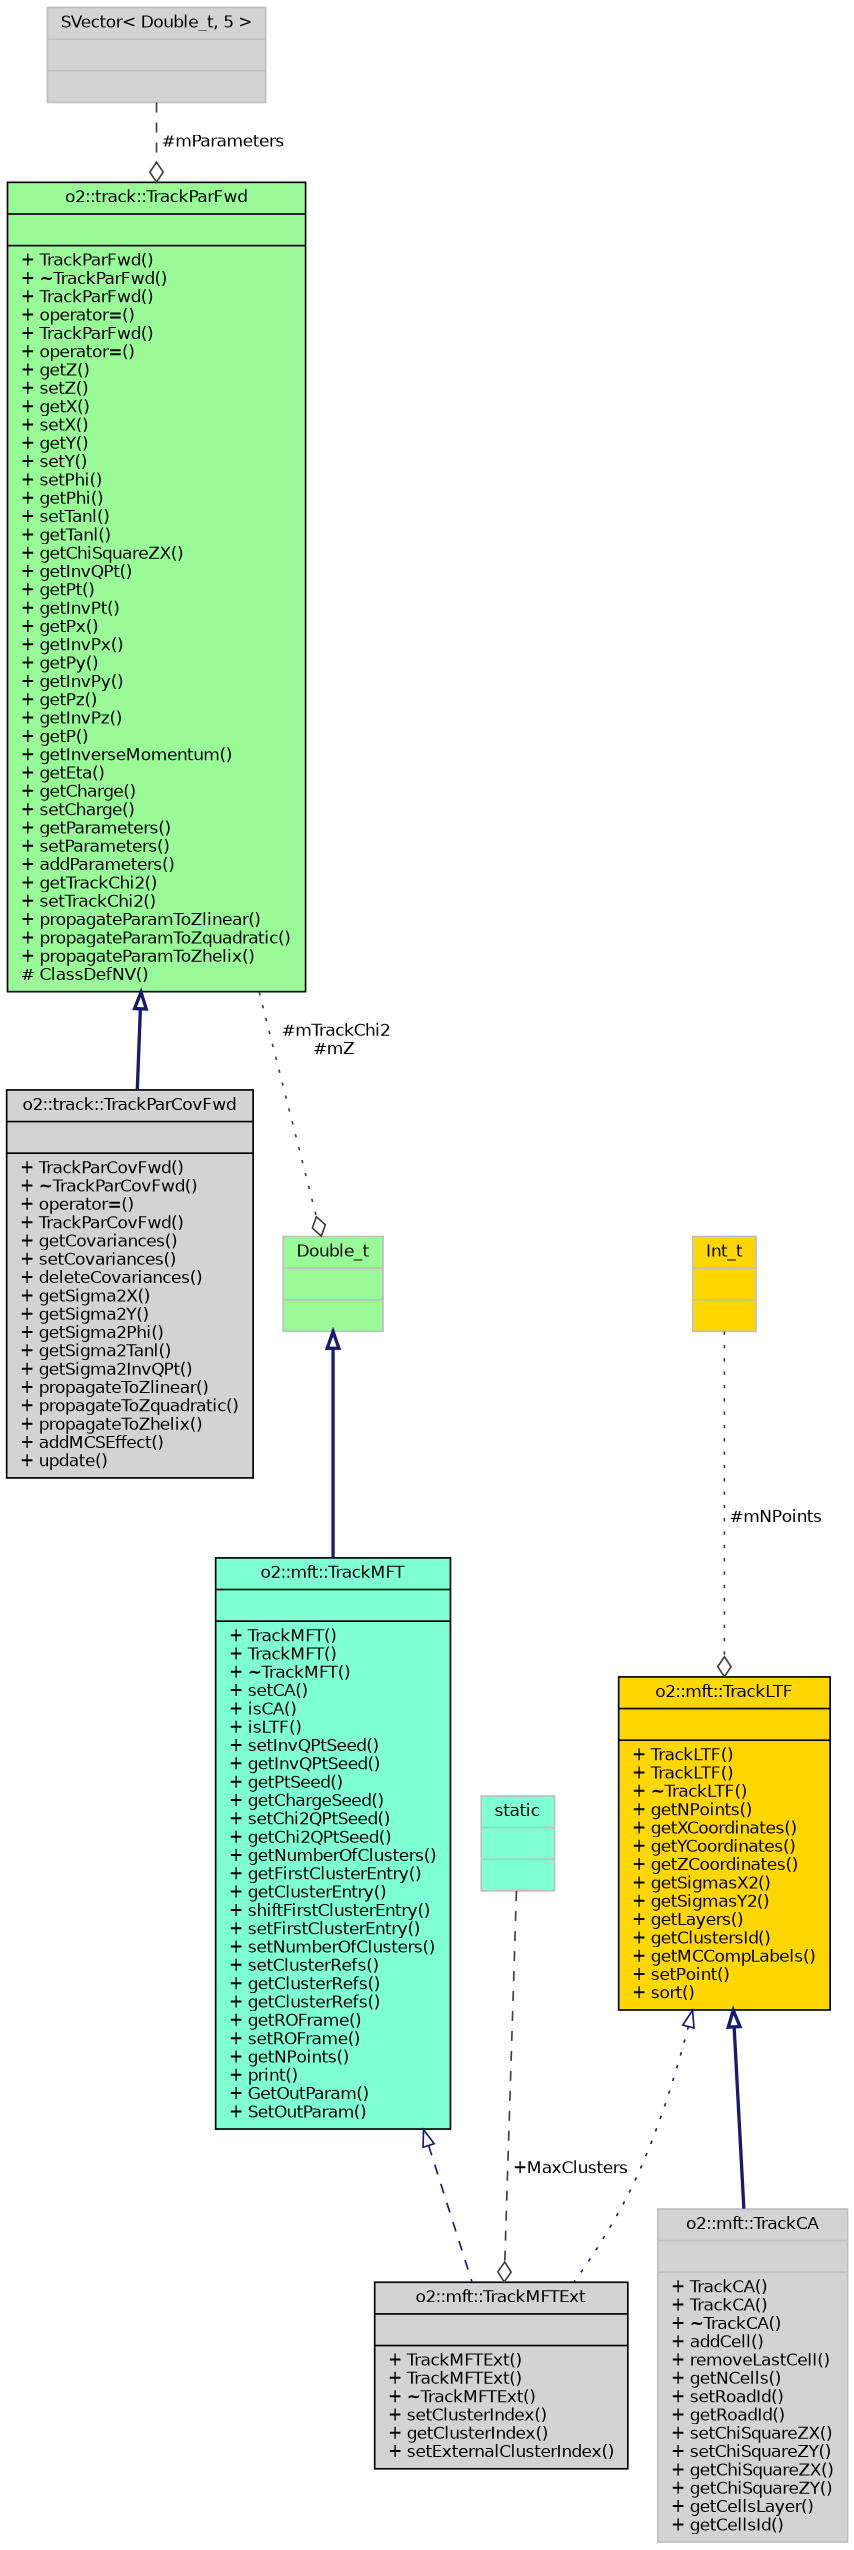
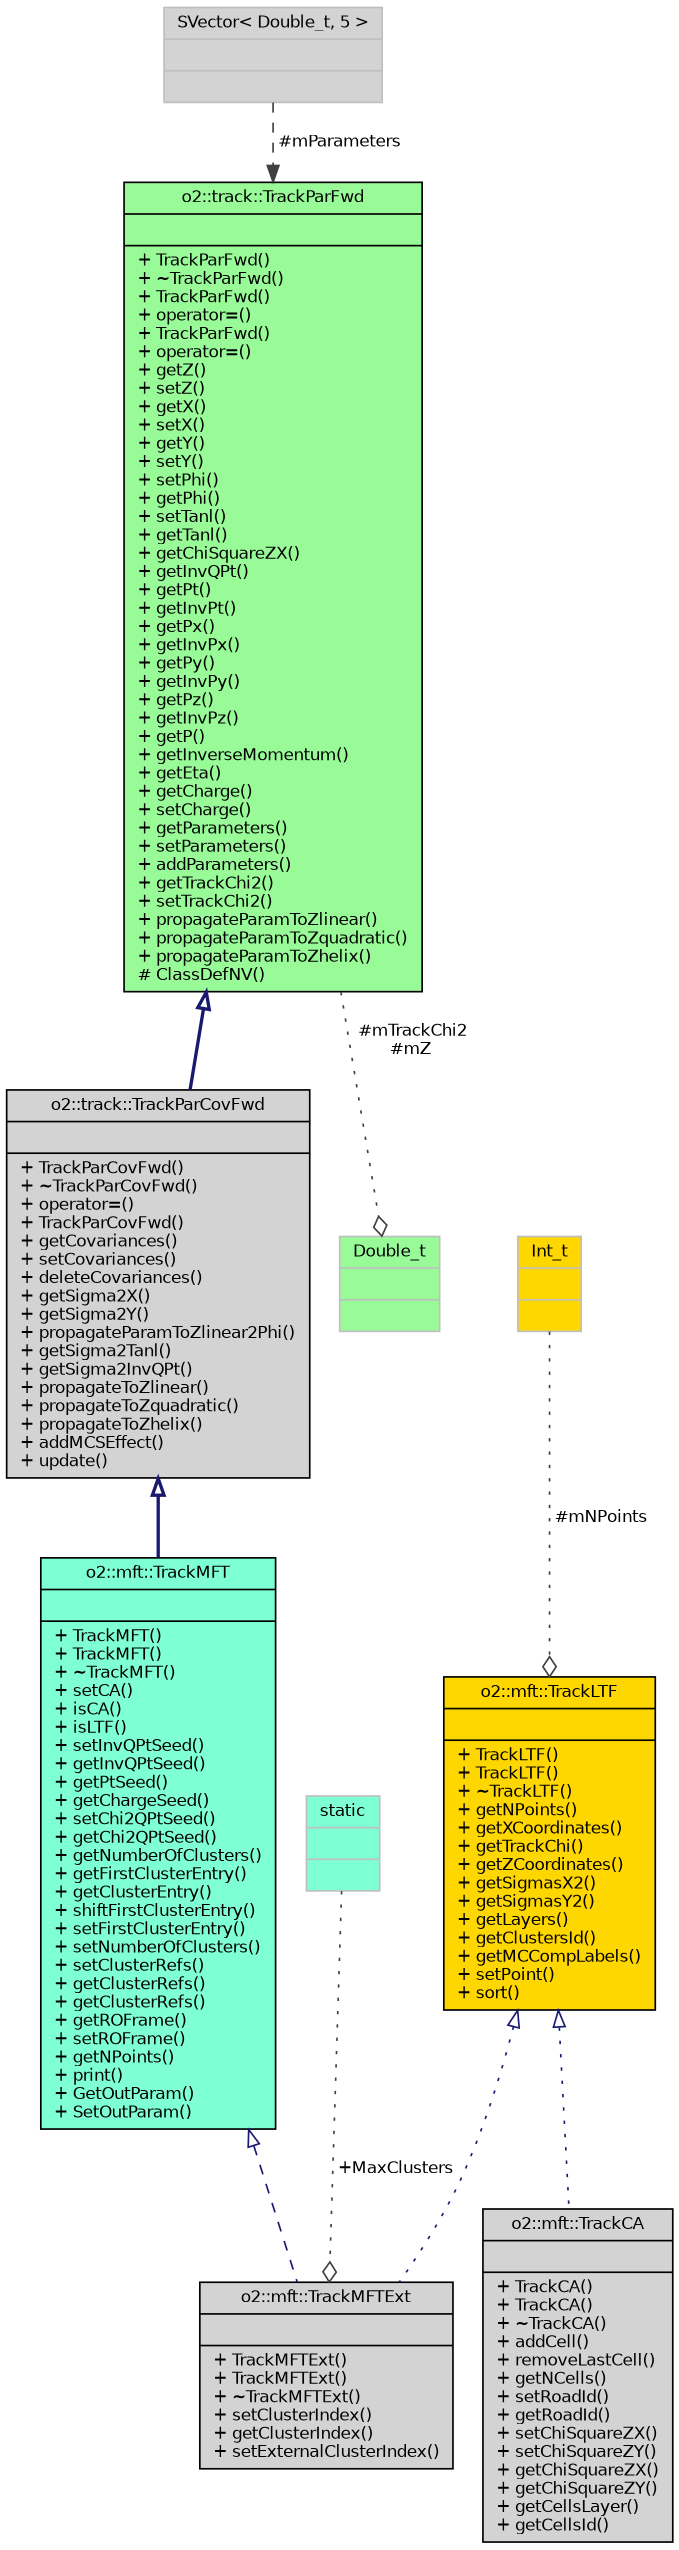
(157, 132) -> (273, 134)
(92, 1333) -> (158, 1333)
(333, 1453) -> (158, 1526)
(714, 1847) -> (520, 1847)
(511, 2077) -> (336, 2077)
(739, 2118) -> (564, 2118)
(753, 2376) -> (578, 2376)
